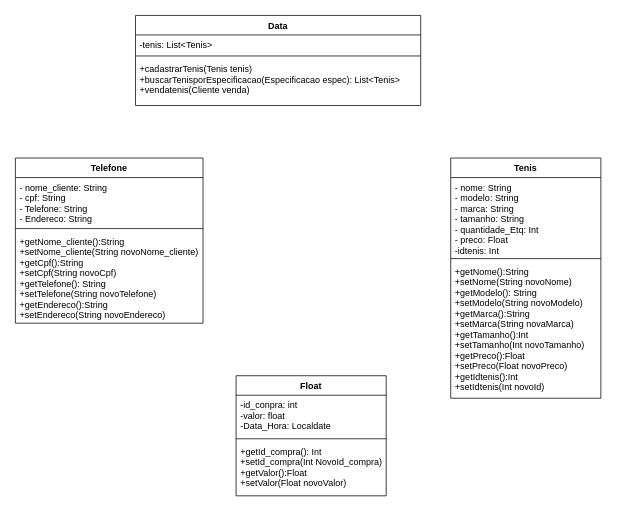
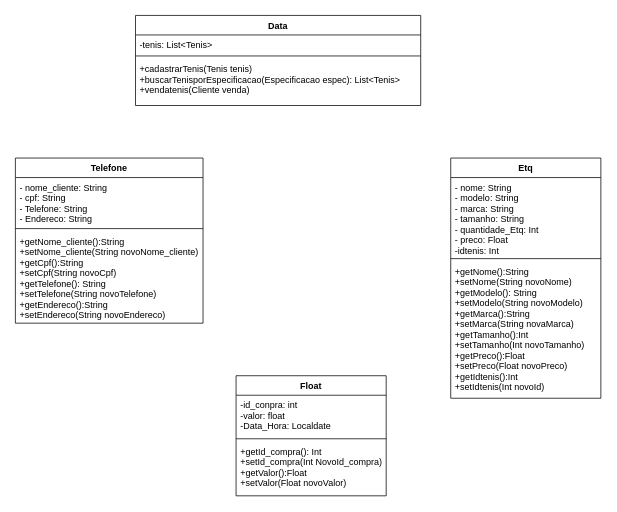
(525, 168) -> (525, 168)
